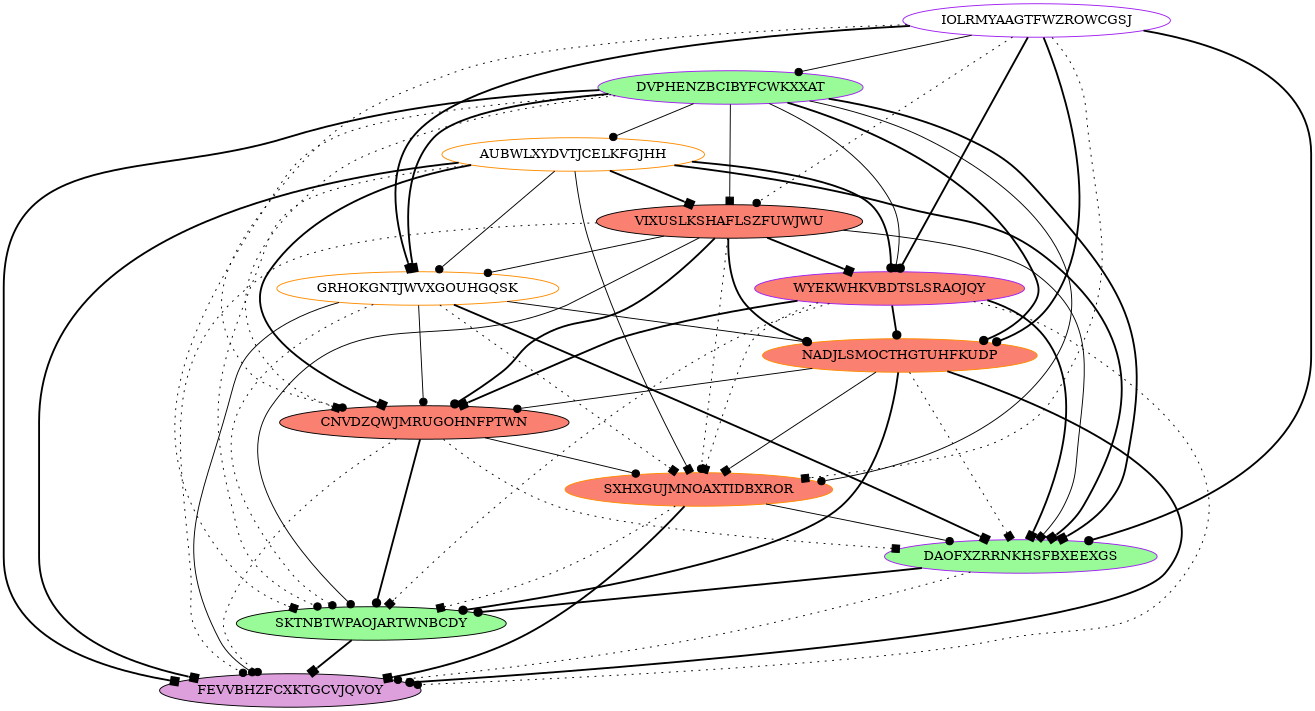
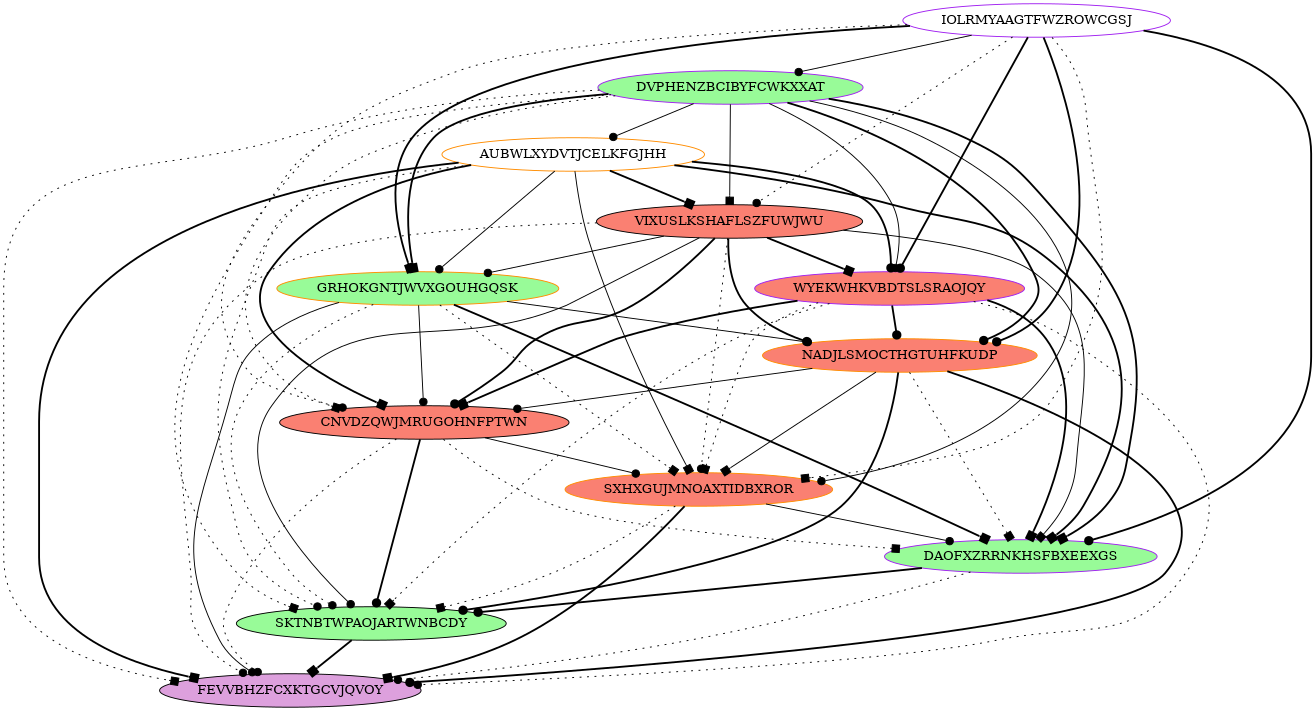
(33, 207) -> (33, 207)
(418, 288) -> (418, 288)
